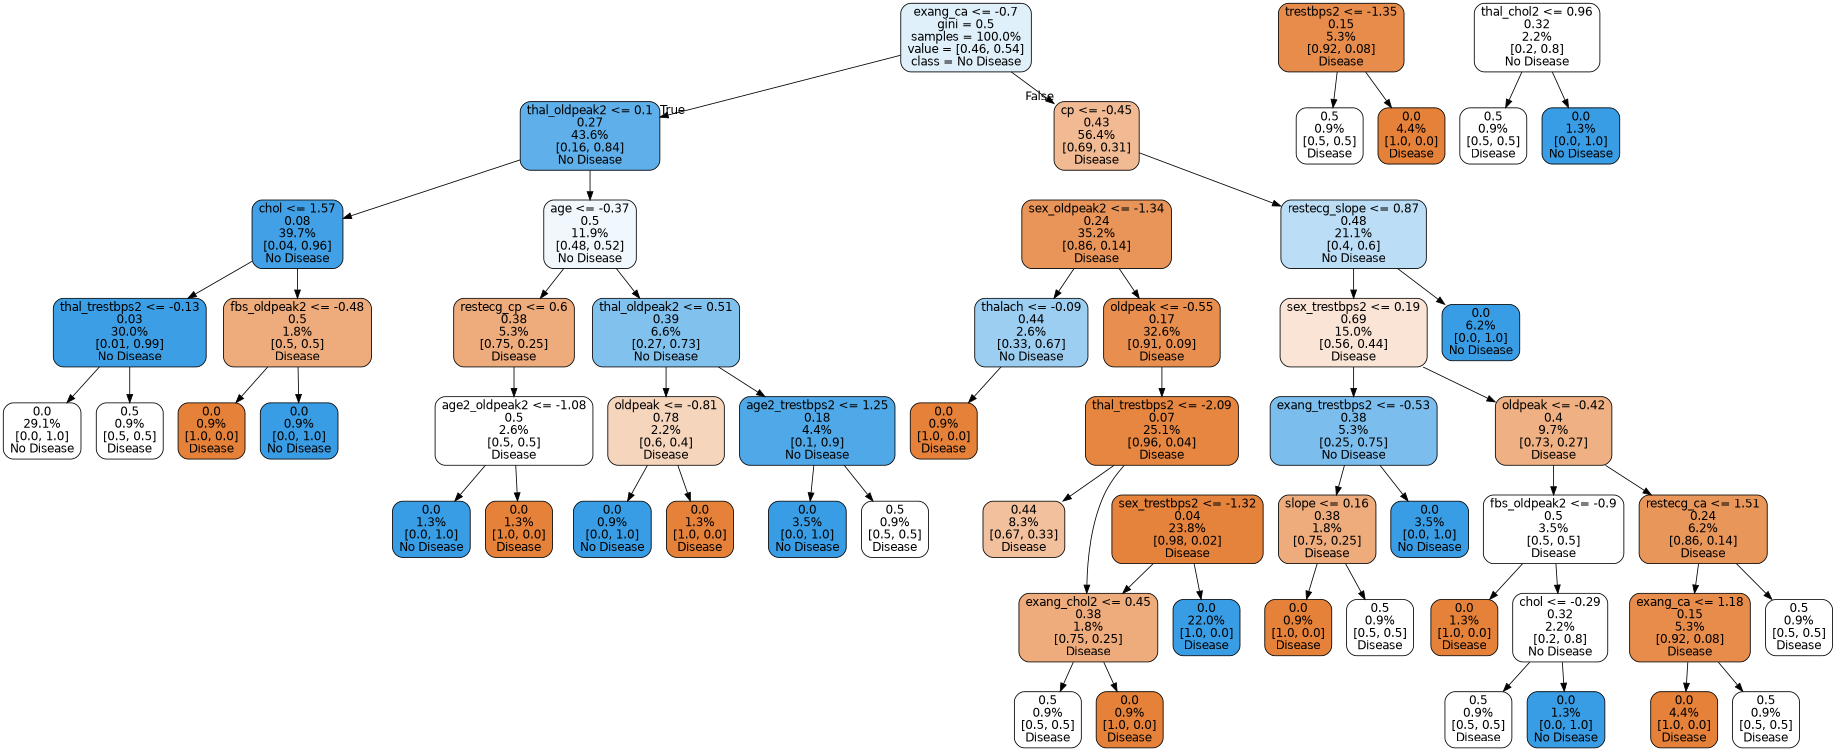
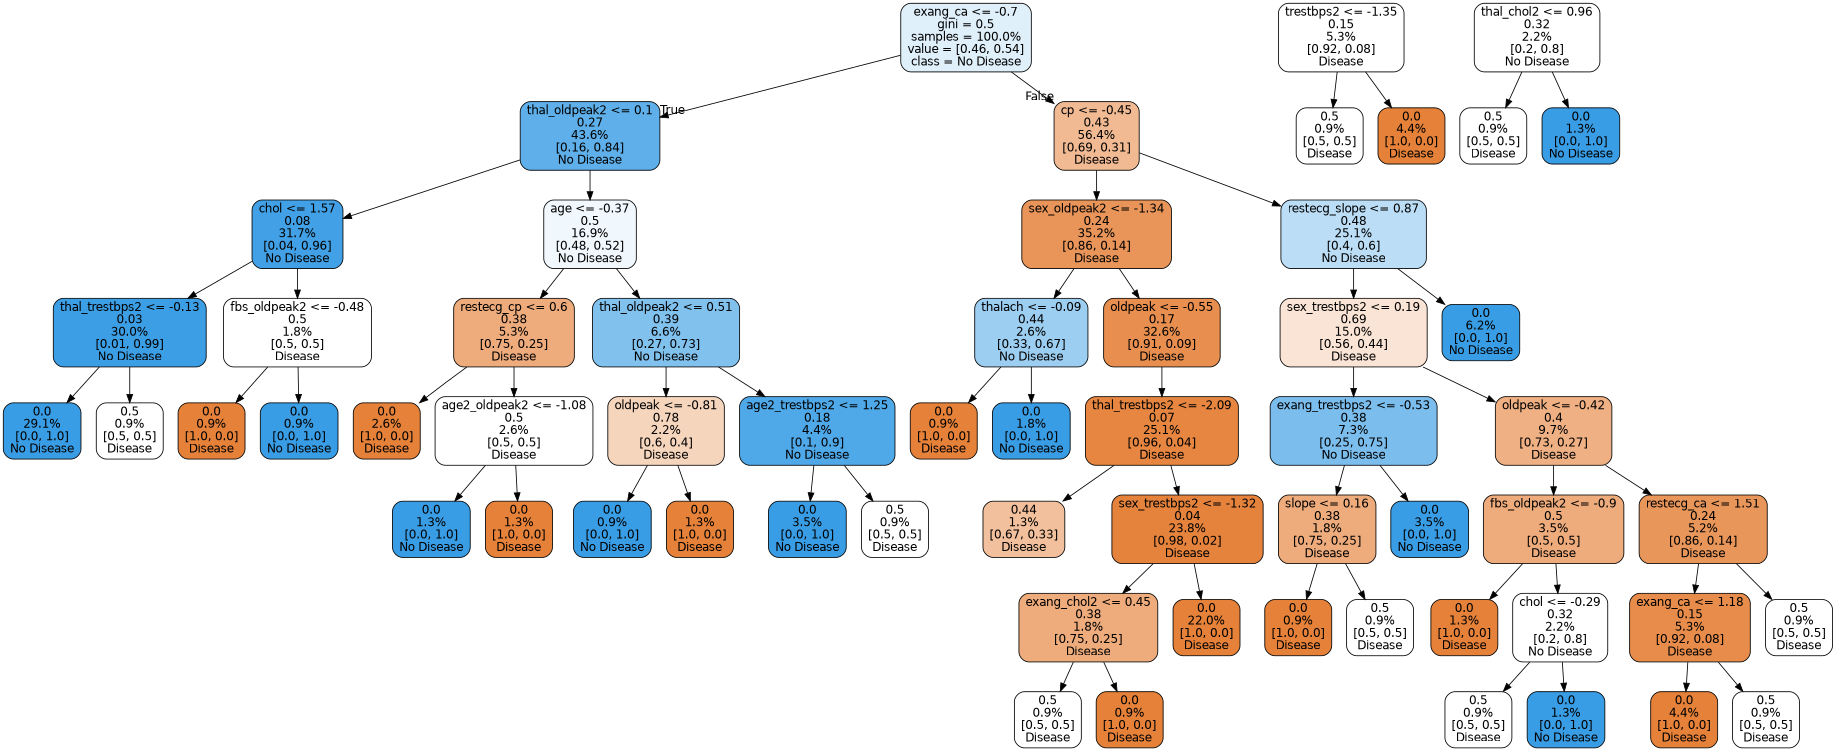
(1341, 38) -> (1341, 38)
none -> (1097, 181)
(298, 234) -> (298, 234)
(590, 234) -> (590, 234)
(1354, 234) -> (1354, 234)
(298, 333) -> (298, 333)
(42, 431) -> (42, 431)
none -> (387, 431)
none -> (1031, 431)
(1354, 431) -> (1354, 431)
(1095, 522) -> (1174, 476)
(1024, 529) -> (1024, 529)
(1554, 529) -> (1554, 529)
(1703, 529) -> (1703, 529)
(1207, 628) -> (1207, 628)
